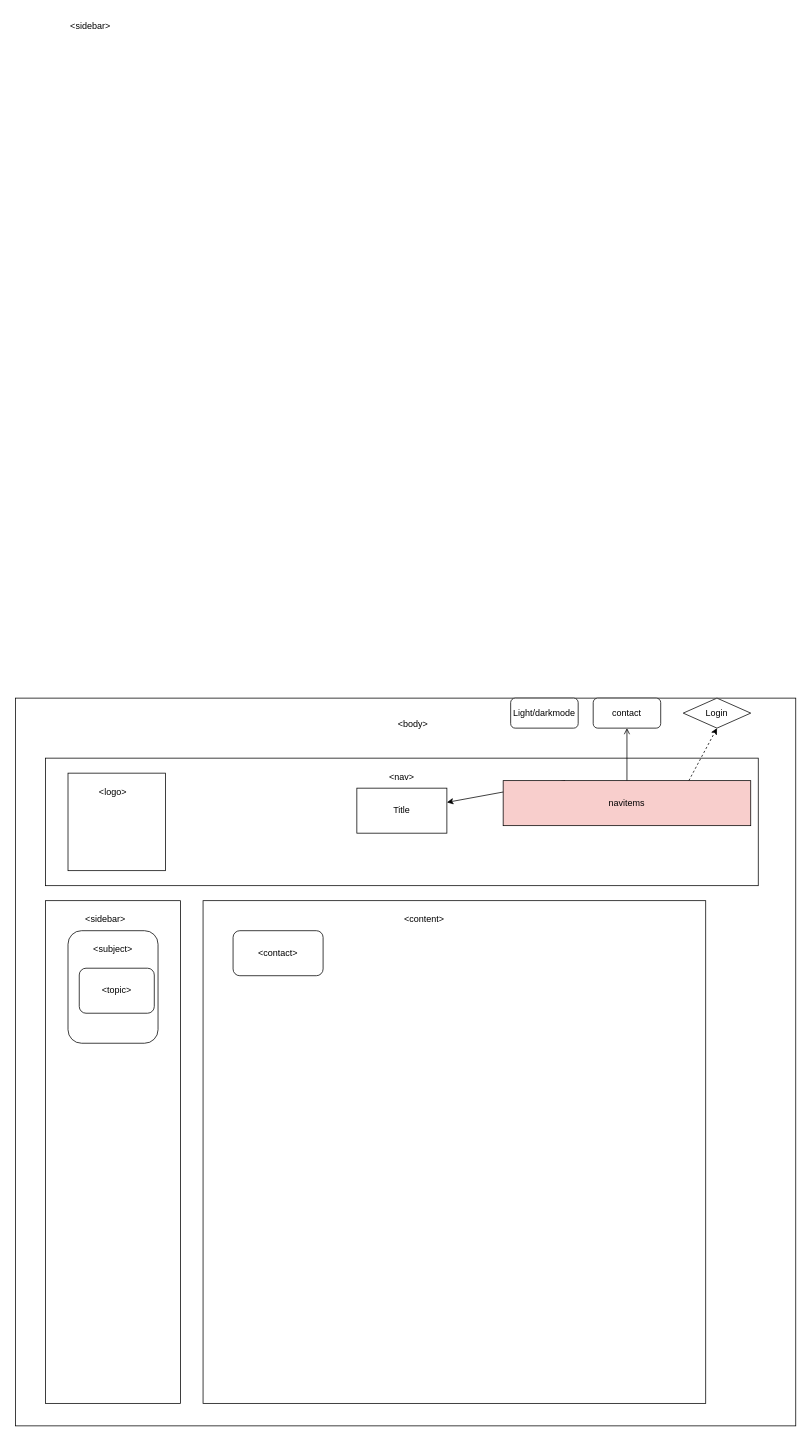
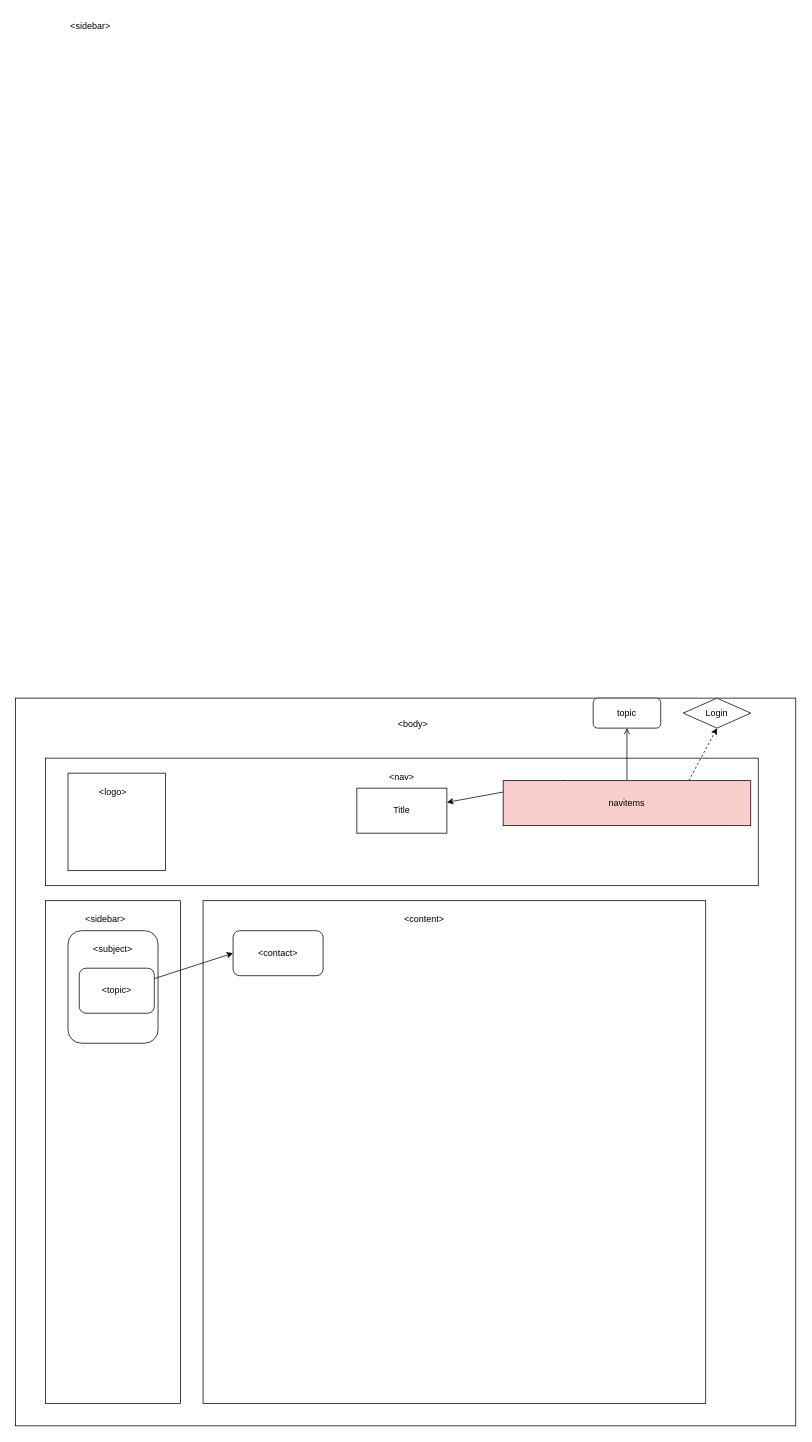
(544, 713) -> none
(627, 713) -> (627, 713)
none -> (191, 966)
